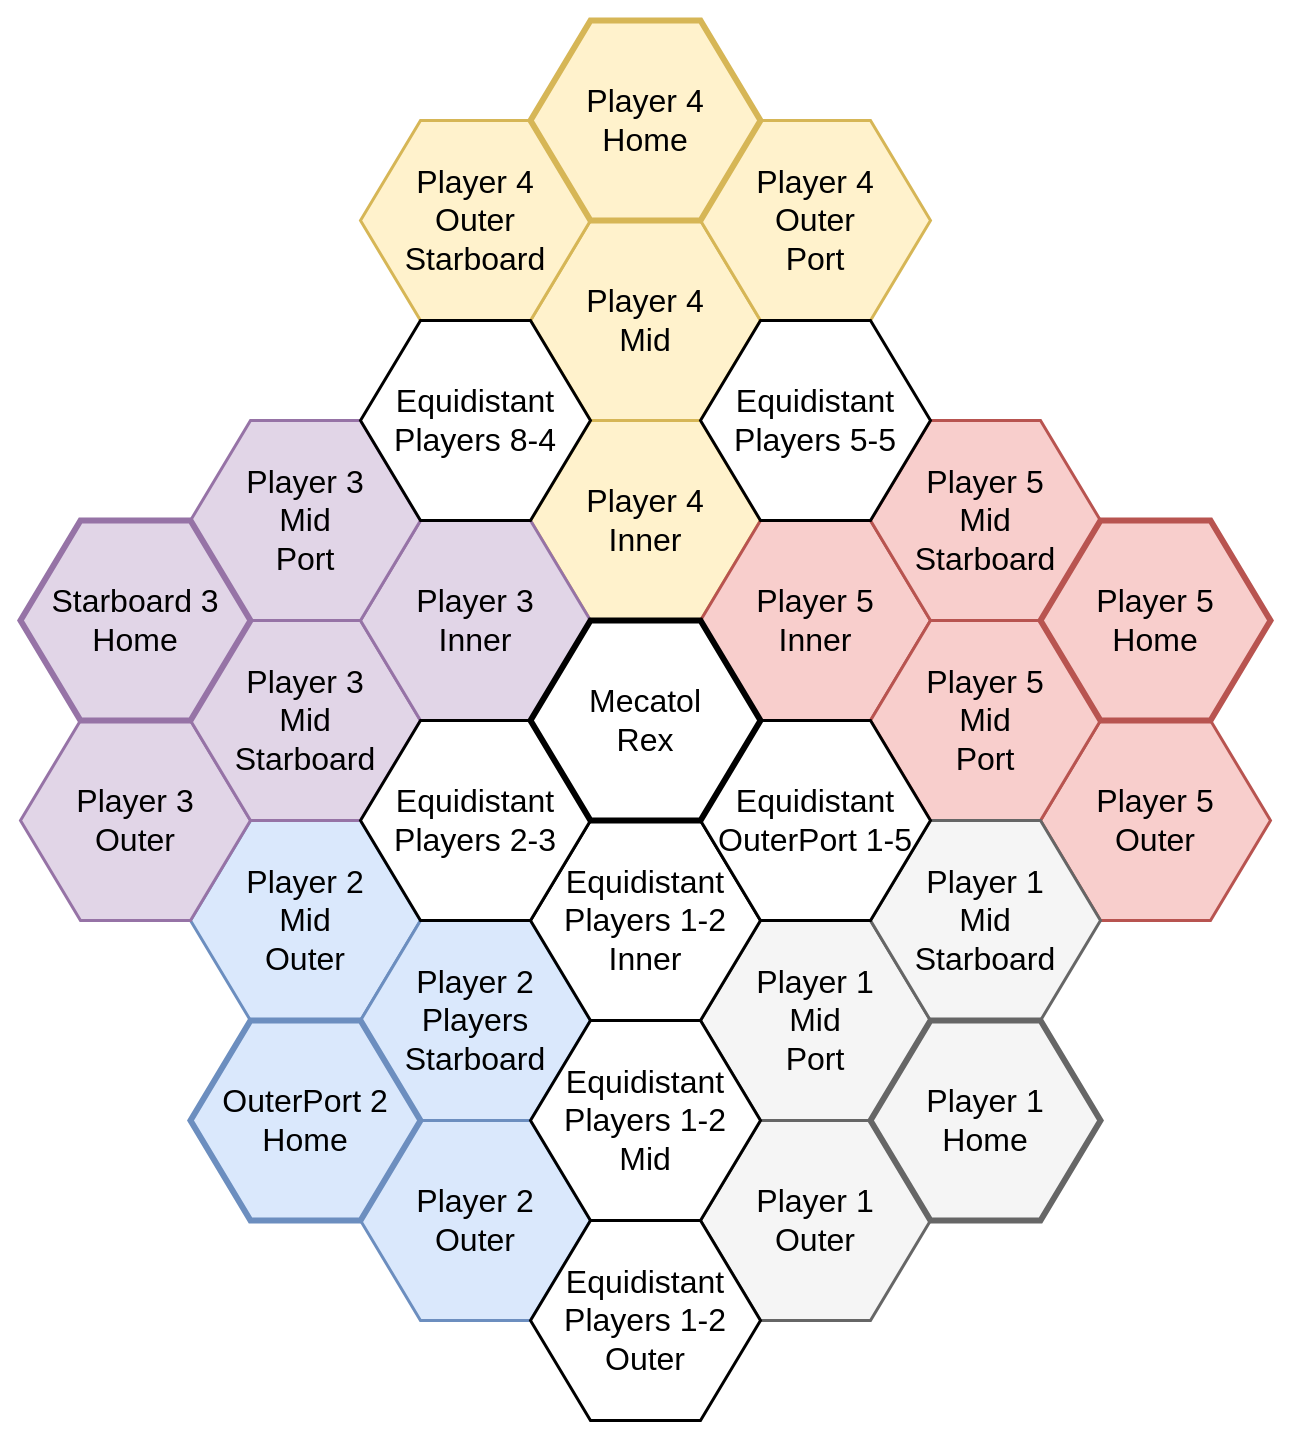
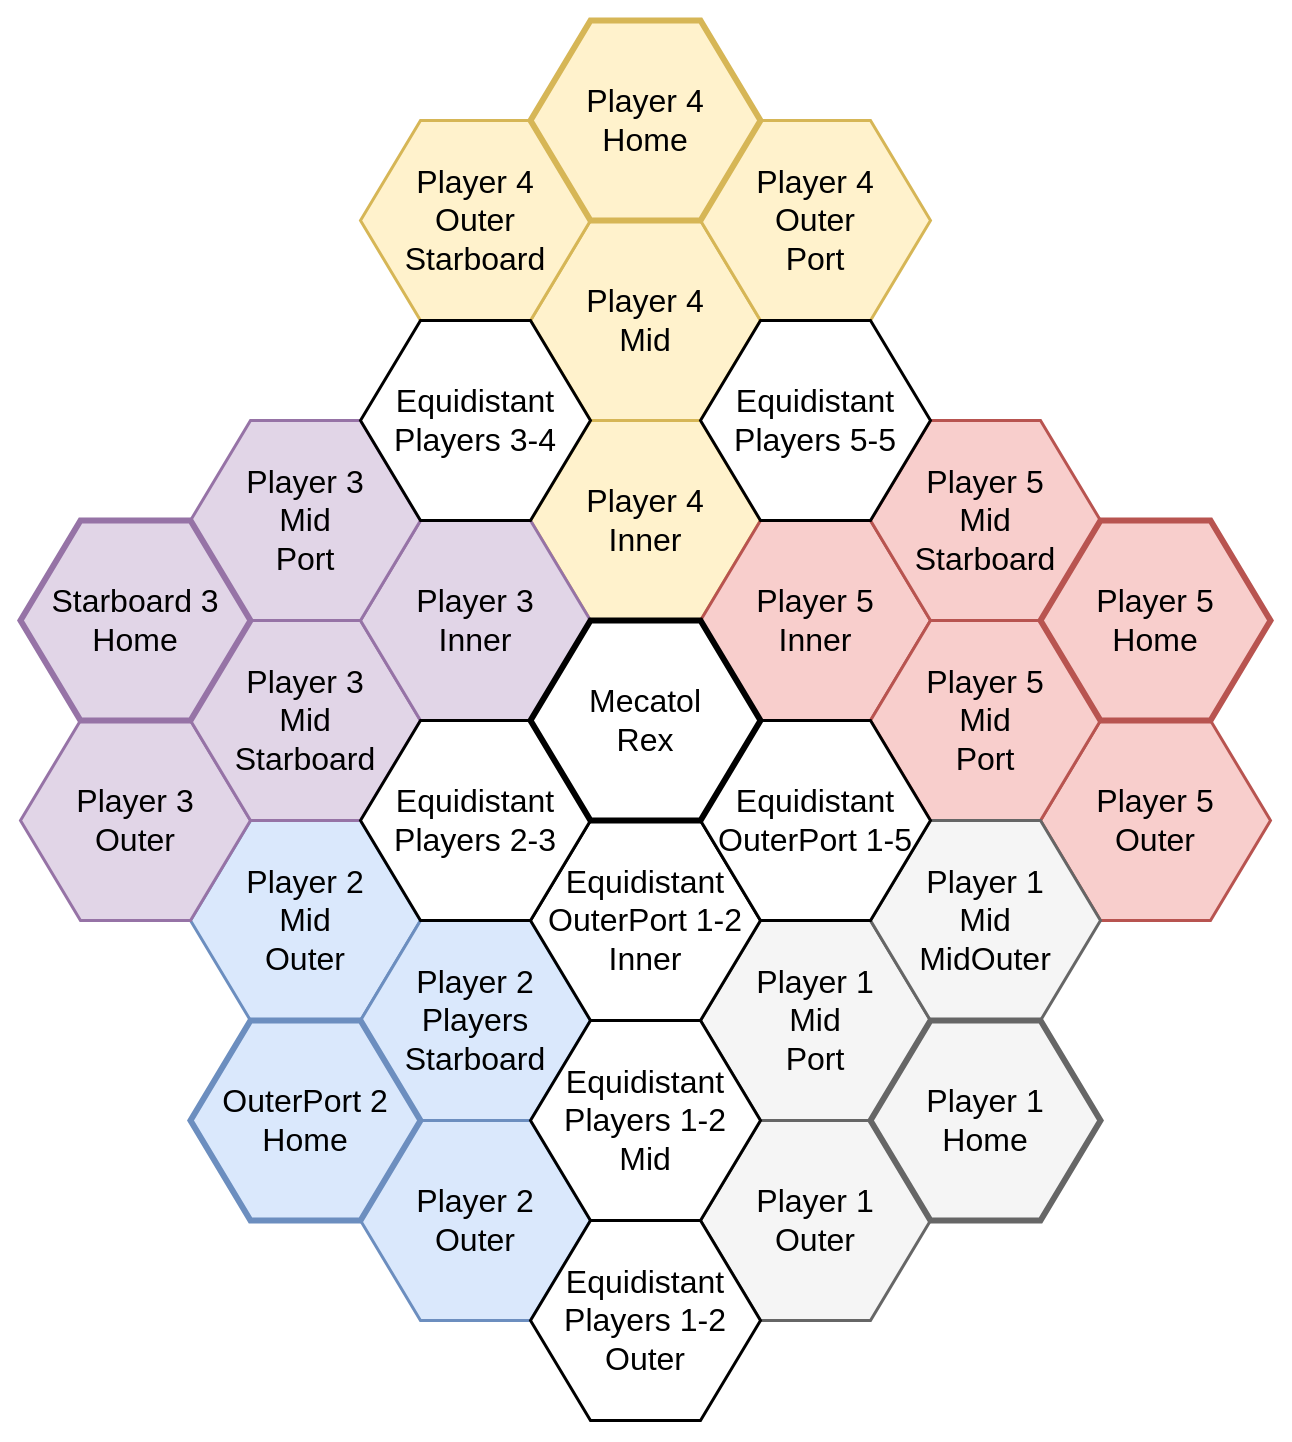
(476, 421) -> (476, 421)
(646, 921) -> (646, 921)
(986, 921) -> (986, 921)
